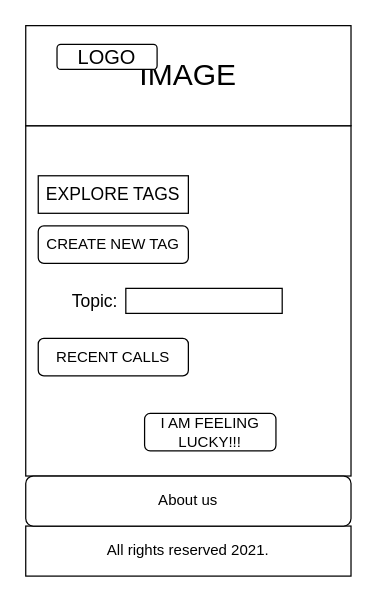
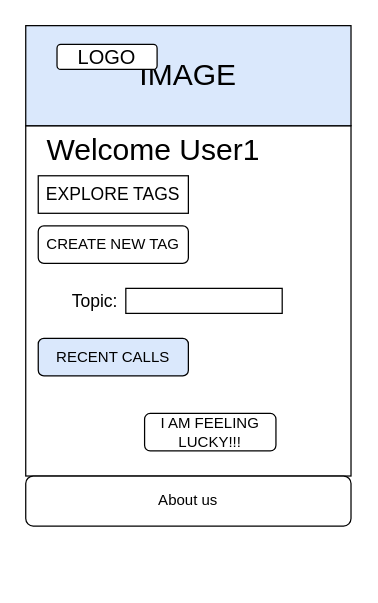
(188, 76) -> (188, 76)
none -> (157, 151)
(113, 357) -> (113, 357)
(188, 551) -> none
